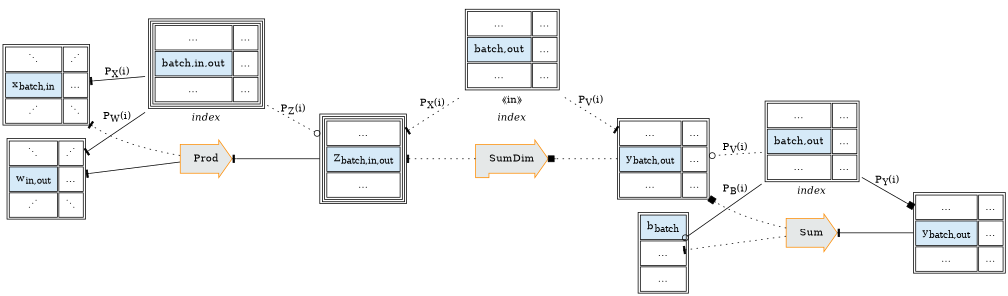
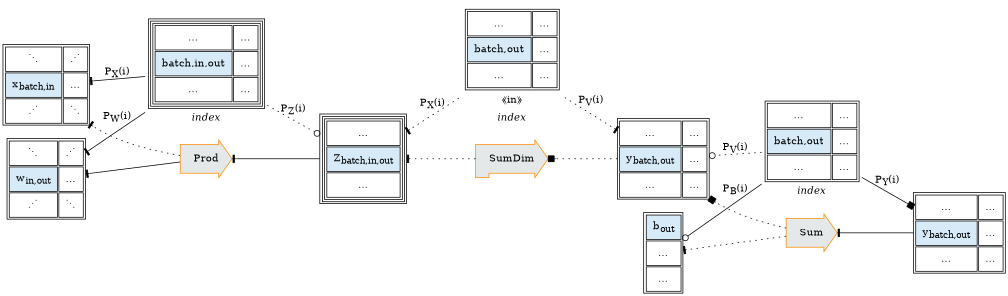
(667, 226) -> (667, 226)
